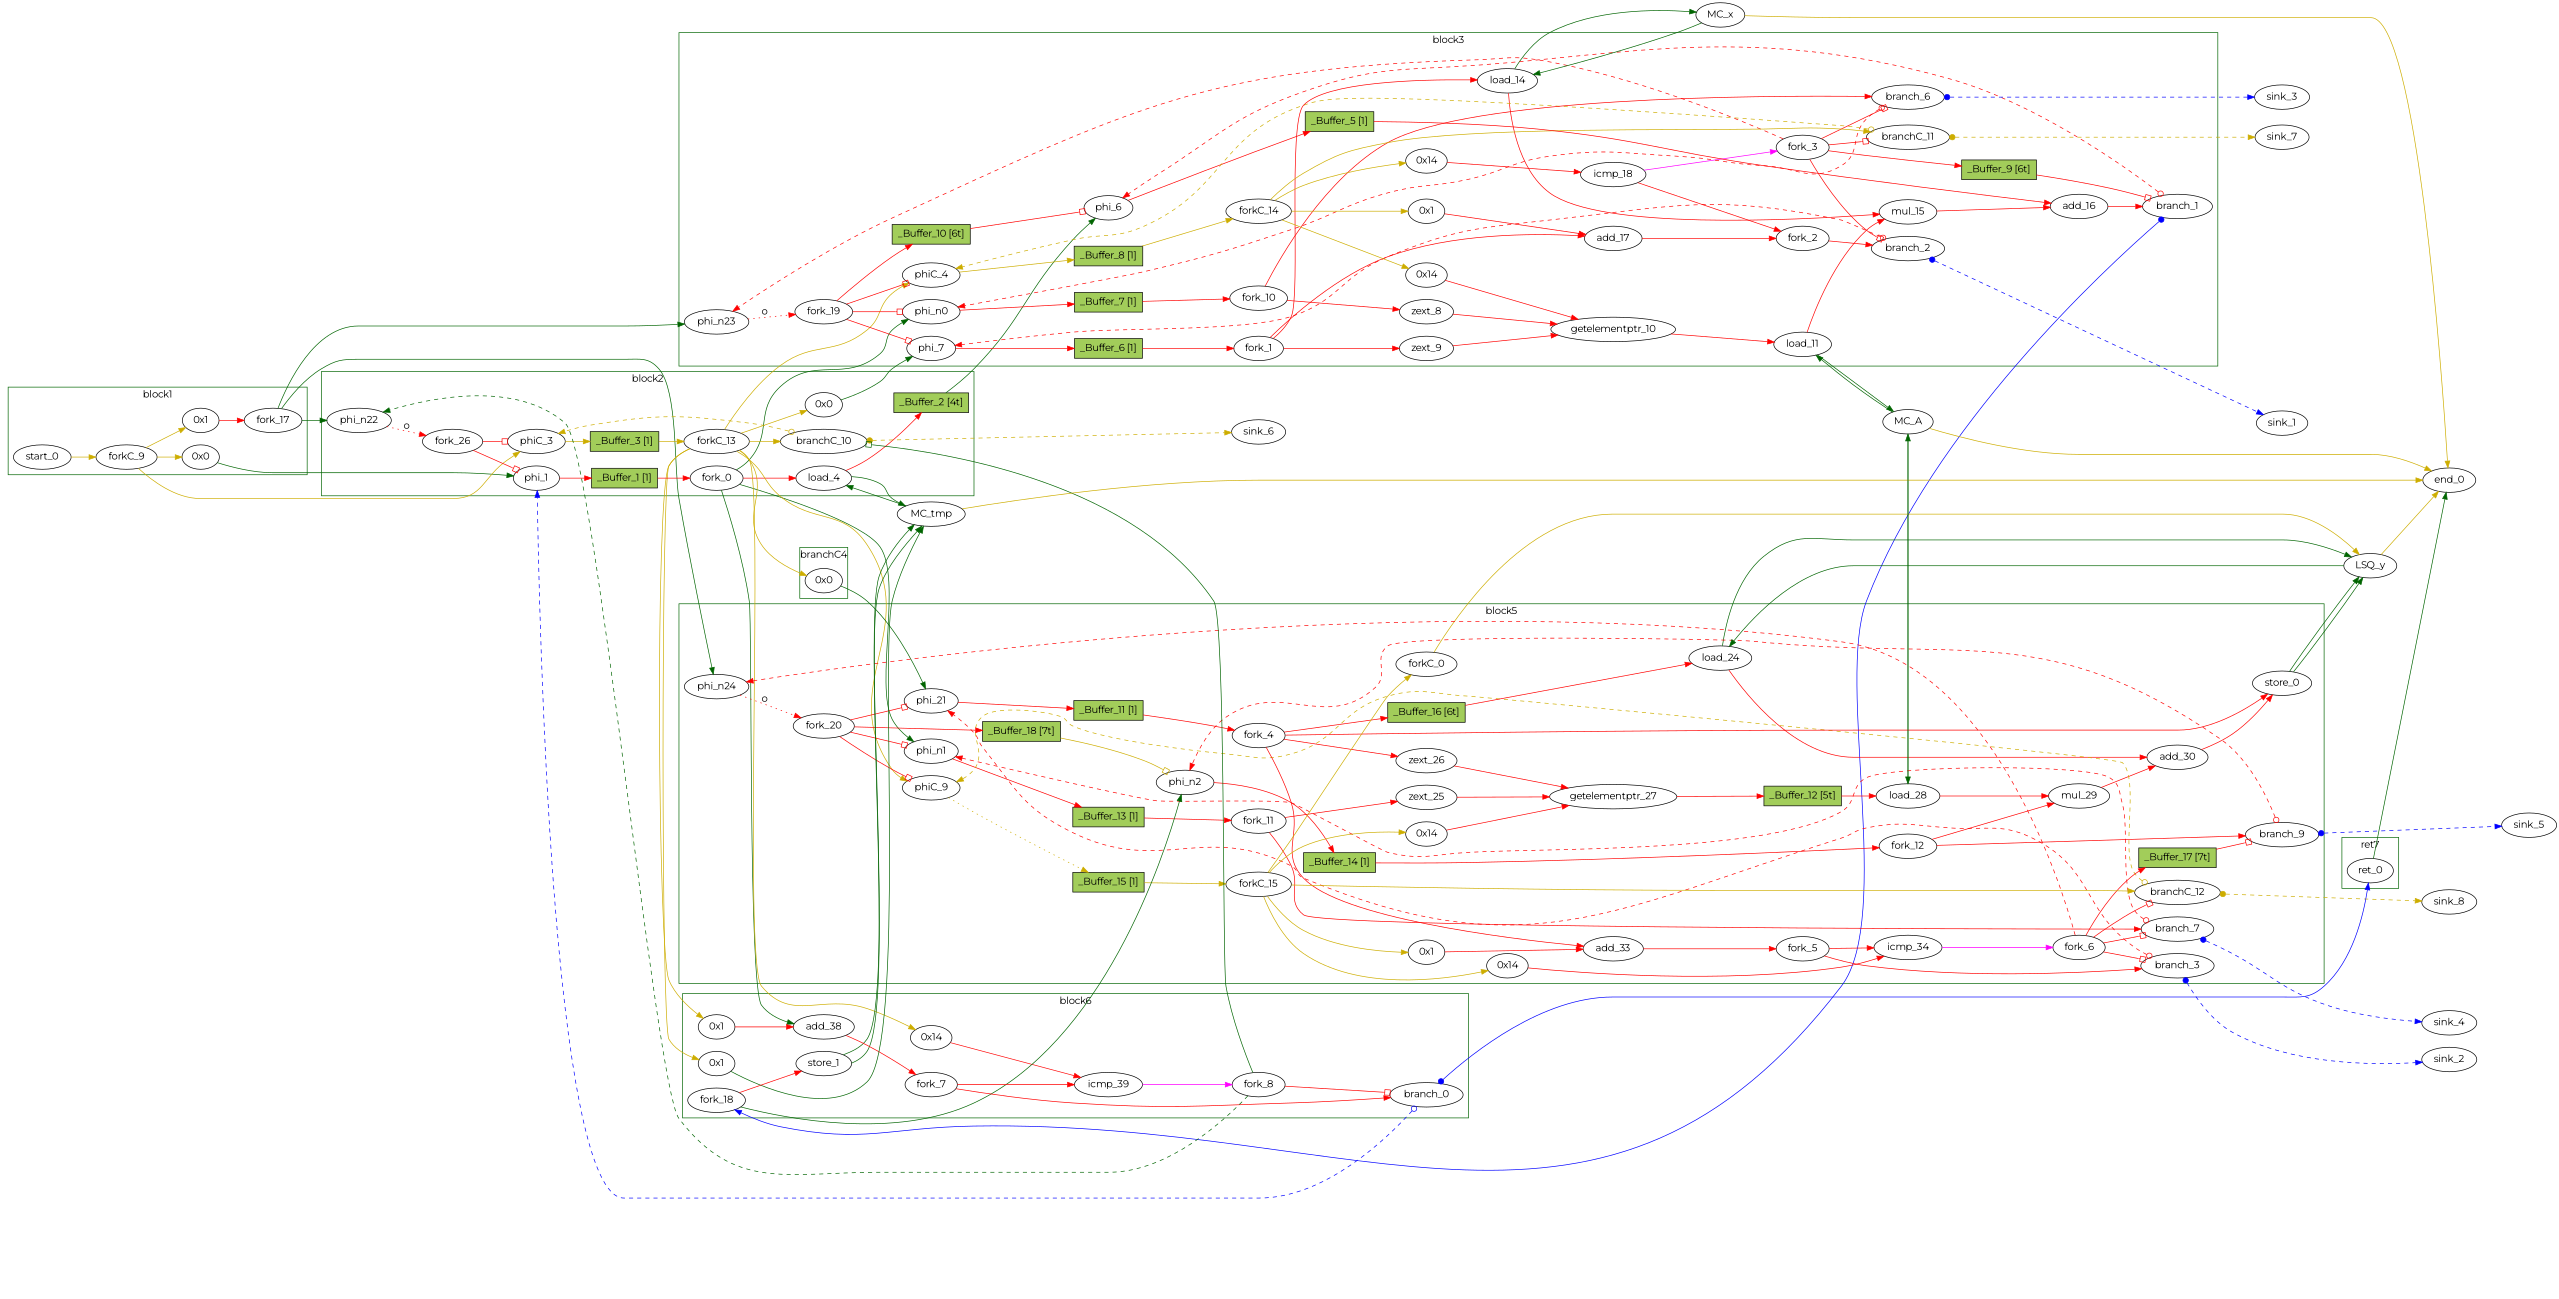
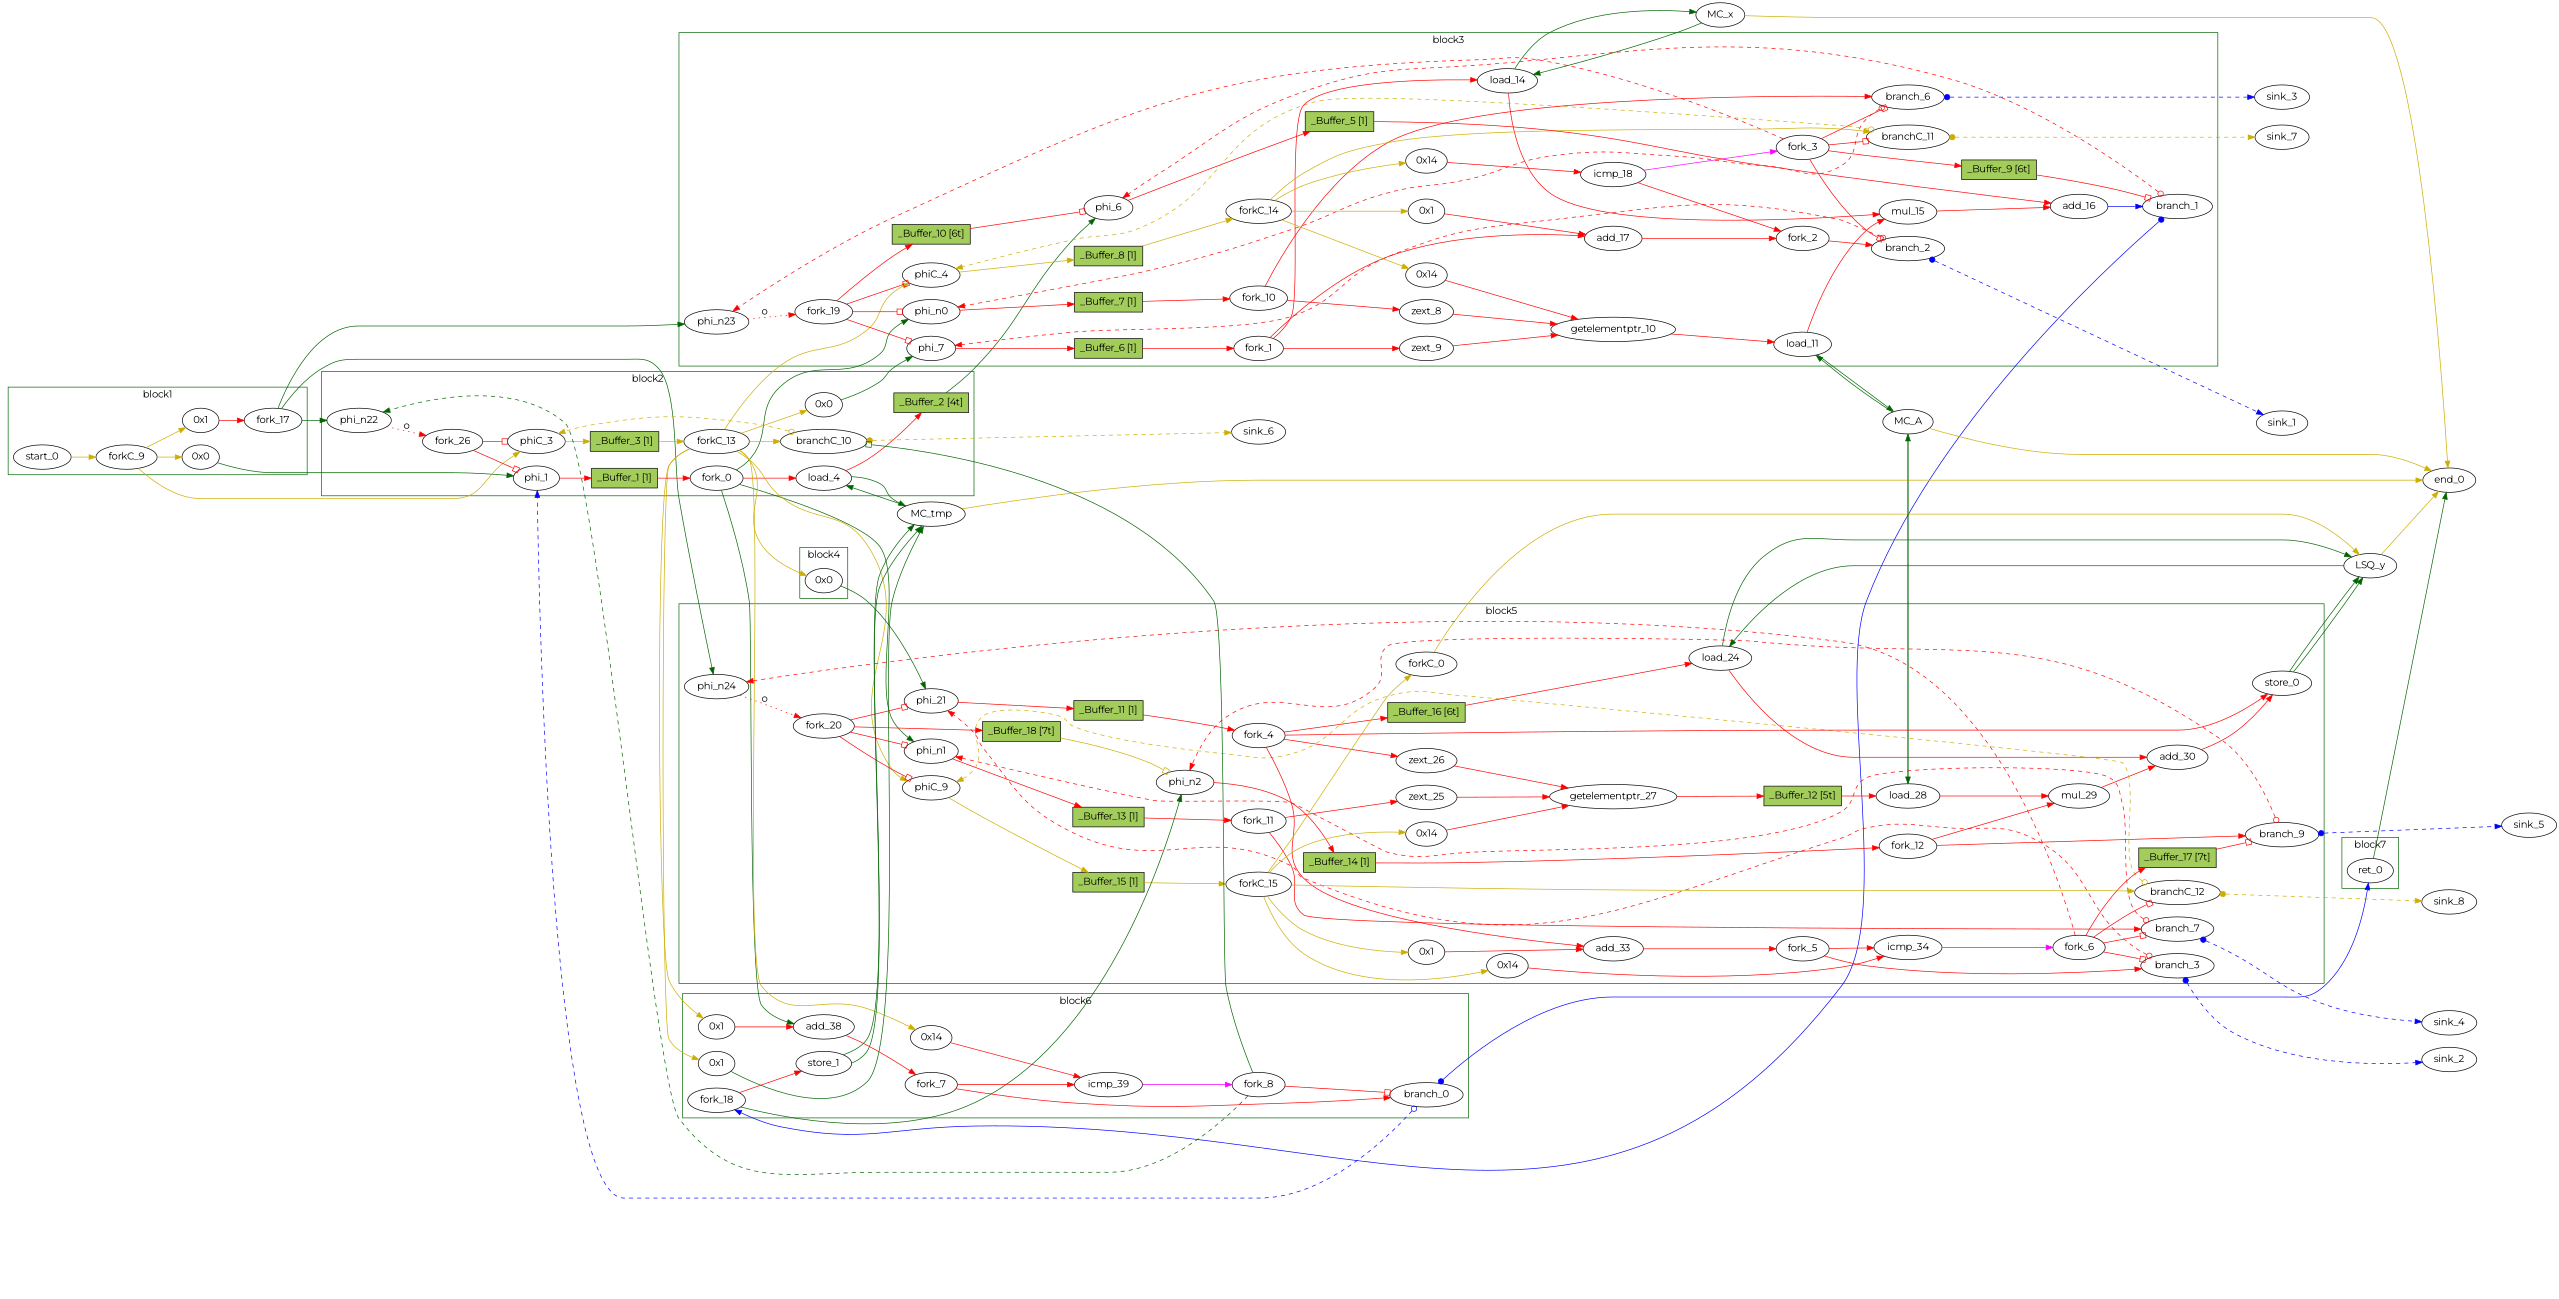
(2122, 206) -> (2122, 206)
(824, 555) -> (824, 555)
(1015, 834) -> (1015, 834)
(2370, 845) -> (2370, 845)
